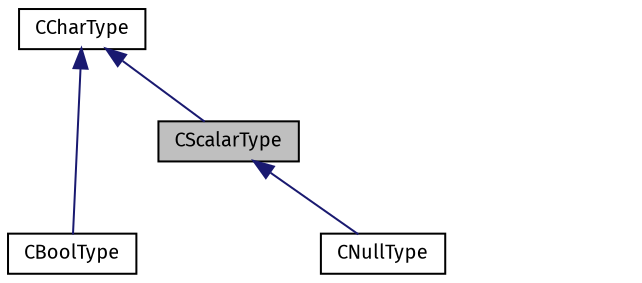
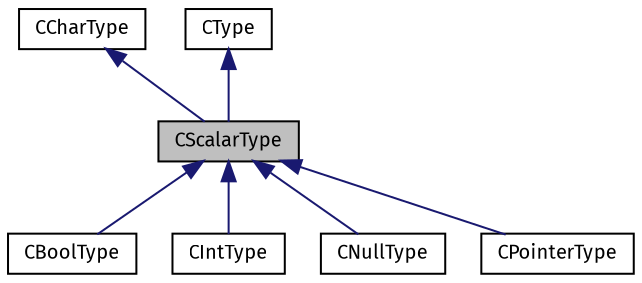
none -> (229, 29)
(77, 151) -> (142, 203)
none -> (229, 254)
none -> (558, 254)
